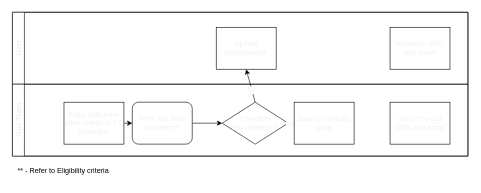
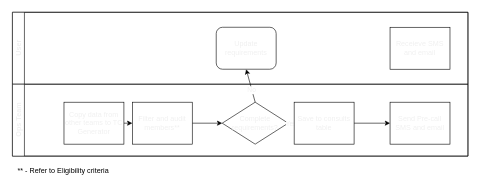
(246, 48) -> (246, 48)
(162, 123) -> (162, 123)
none -> (384, 123)
